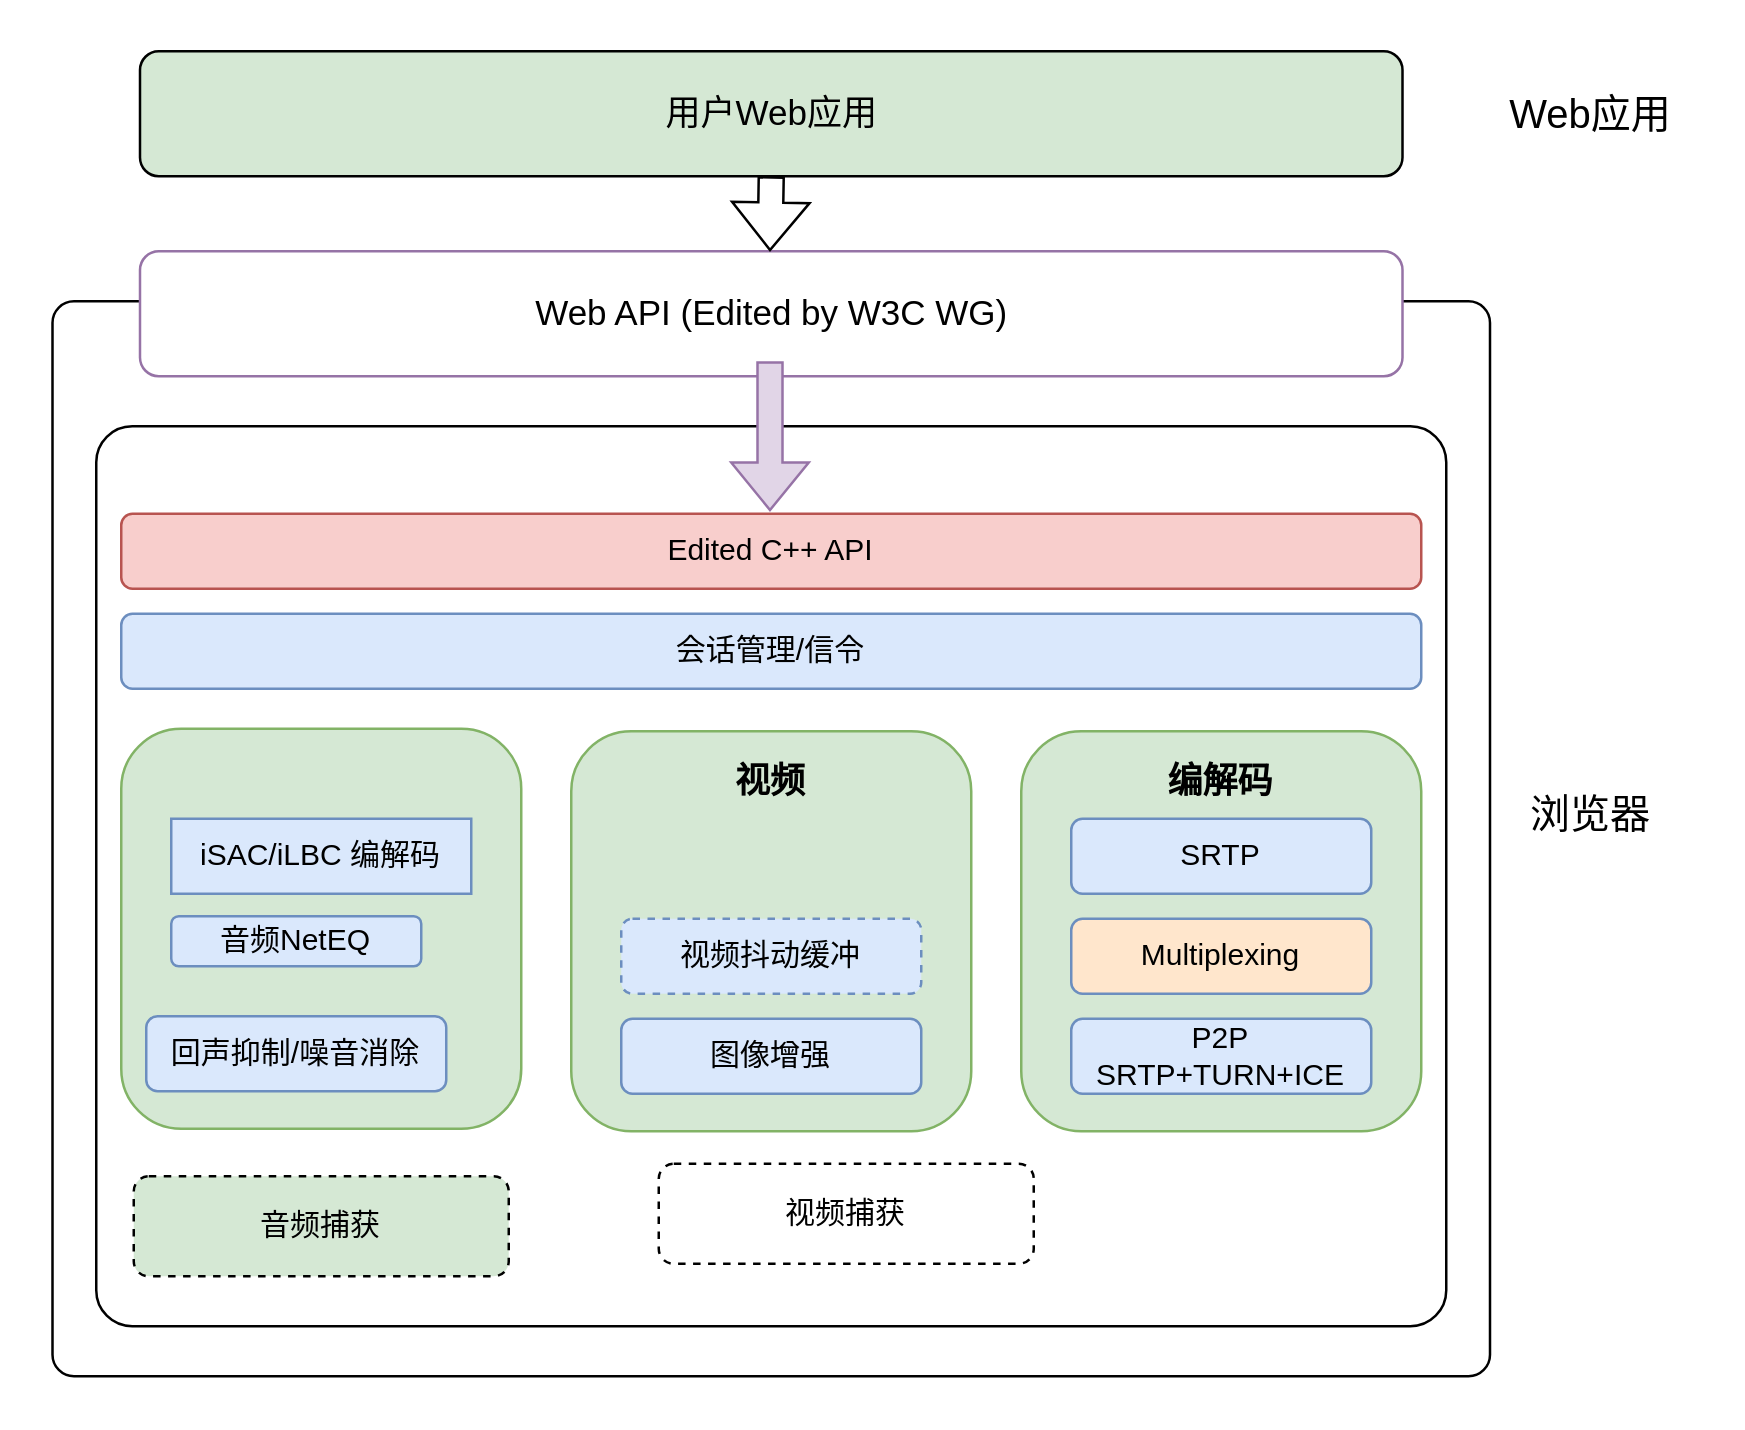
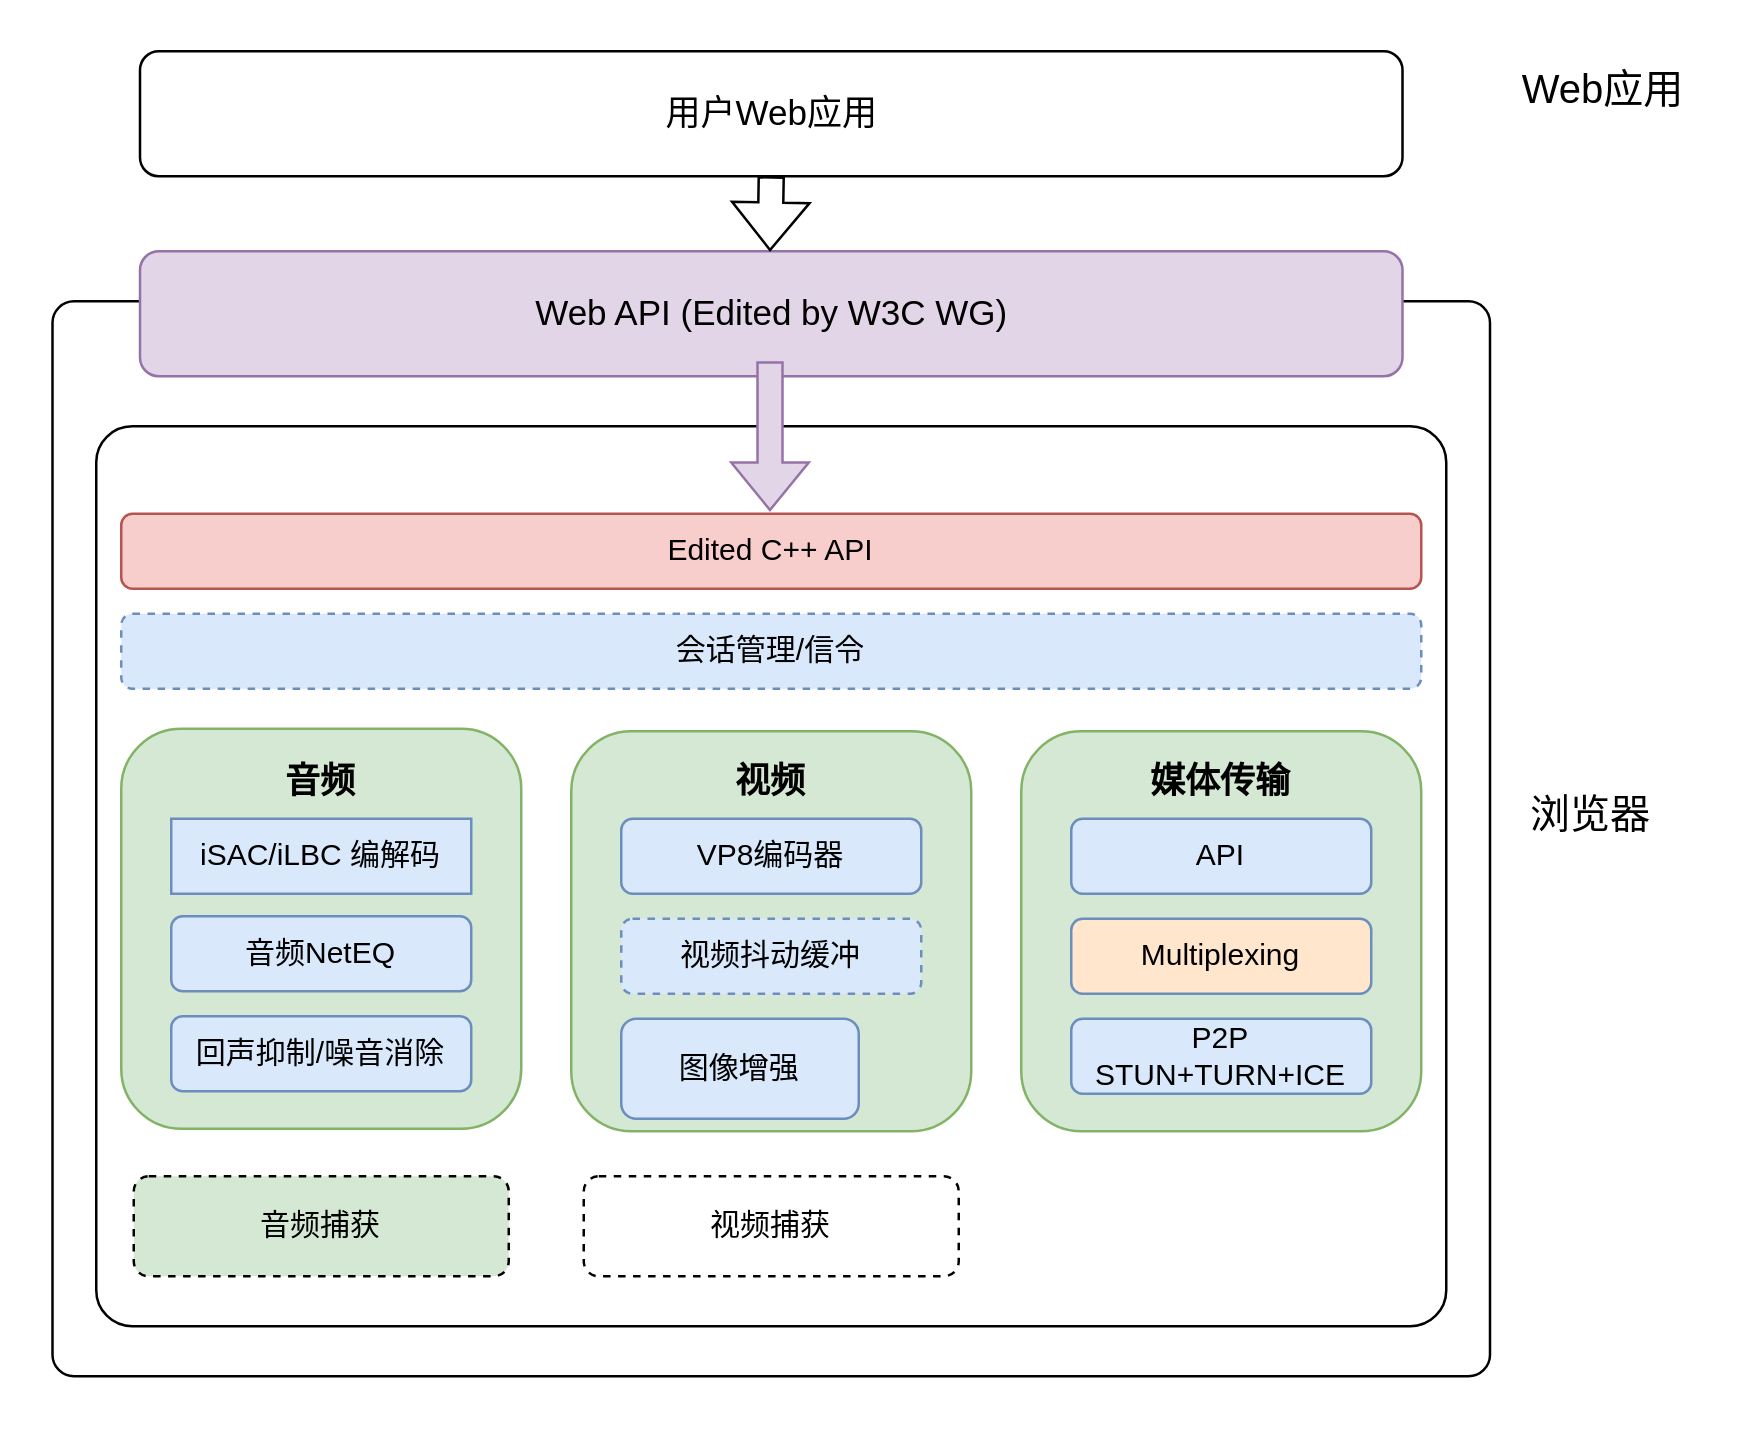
(771, 114) -> (771, 114)
(1590, 114) -> (1603, 89)
(771, 314) -> (771, 314)
(771, 651) -> (771, 651)
none -> (321, 781)
(1221, 781) -> (1221, 781)
none -> (771, 856)
(1221, 856) -> (1221, 856)
(296, 941) -> (321, 954)
(296, 1054) -> (321, 1054)
(771, 1056) -> (740, 1069)
(1221, 1056) -> (1221, 1056)
(846, 1214) -> (771, 1226)
